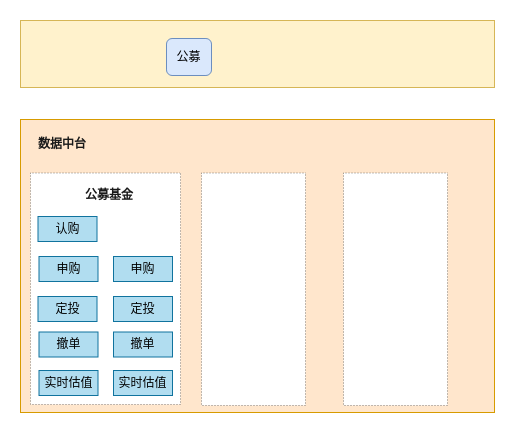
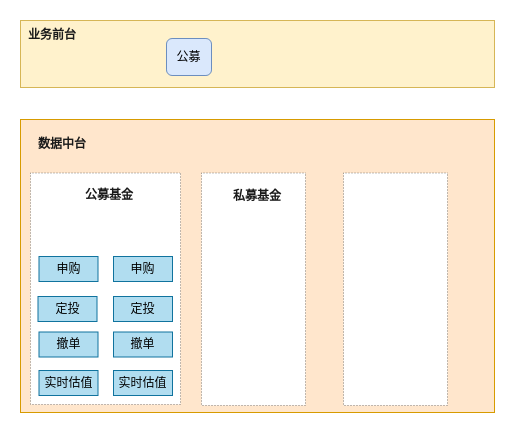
none -> (53, 36)
none -> (258, 197)
(68, 229) -> none
